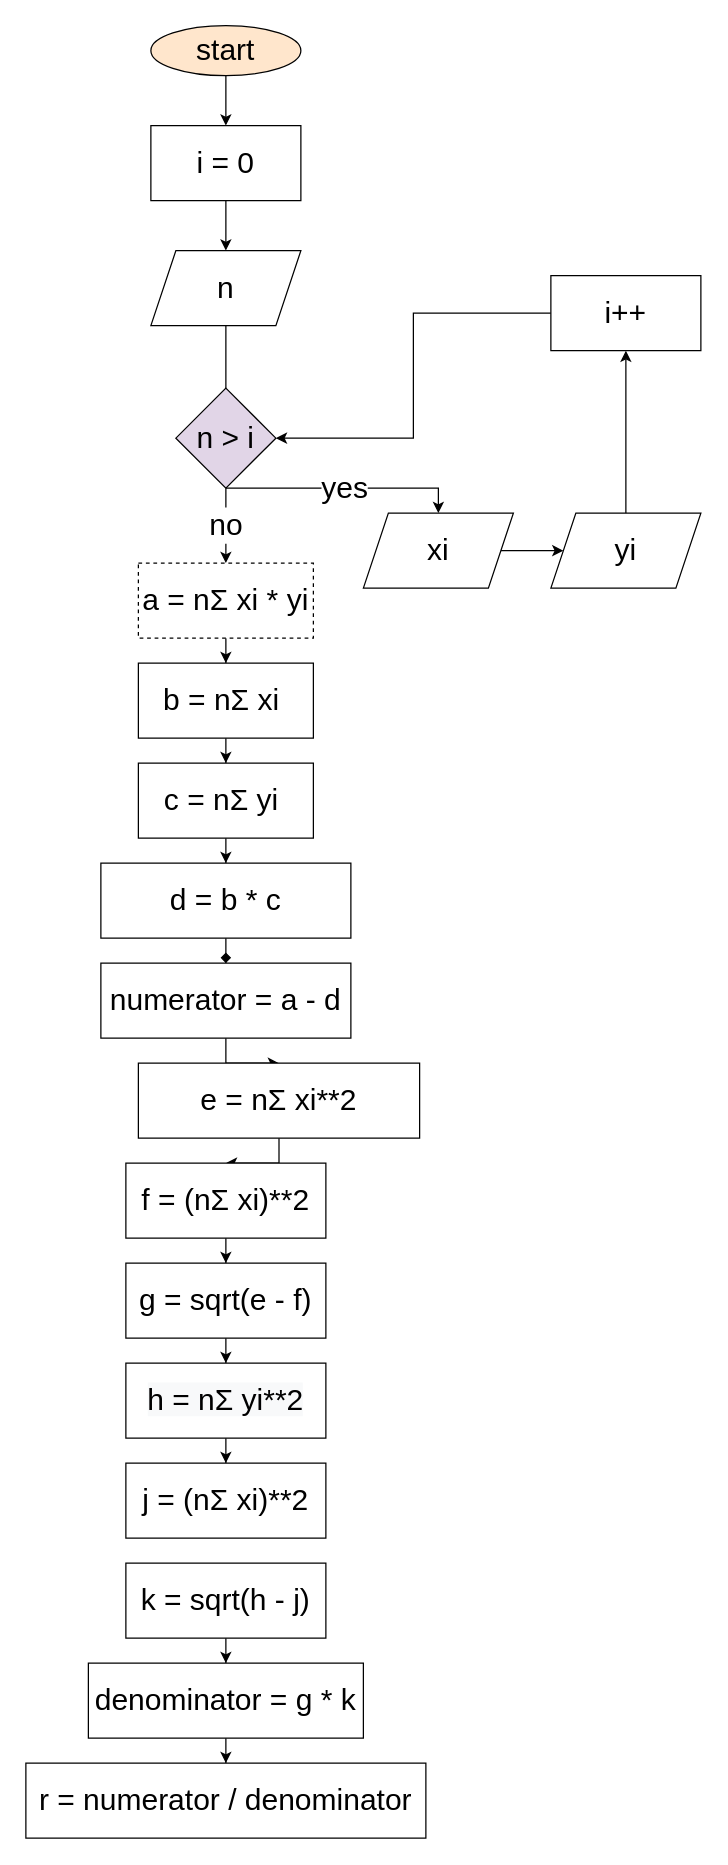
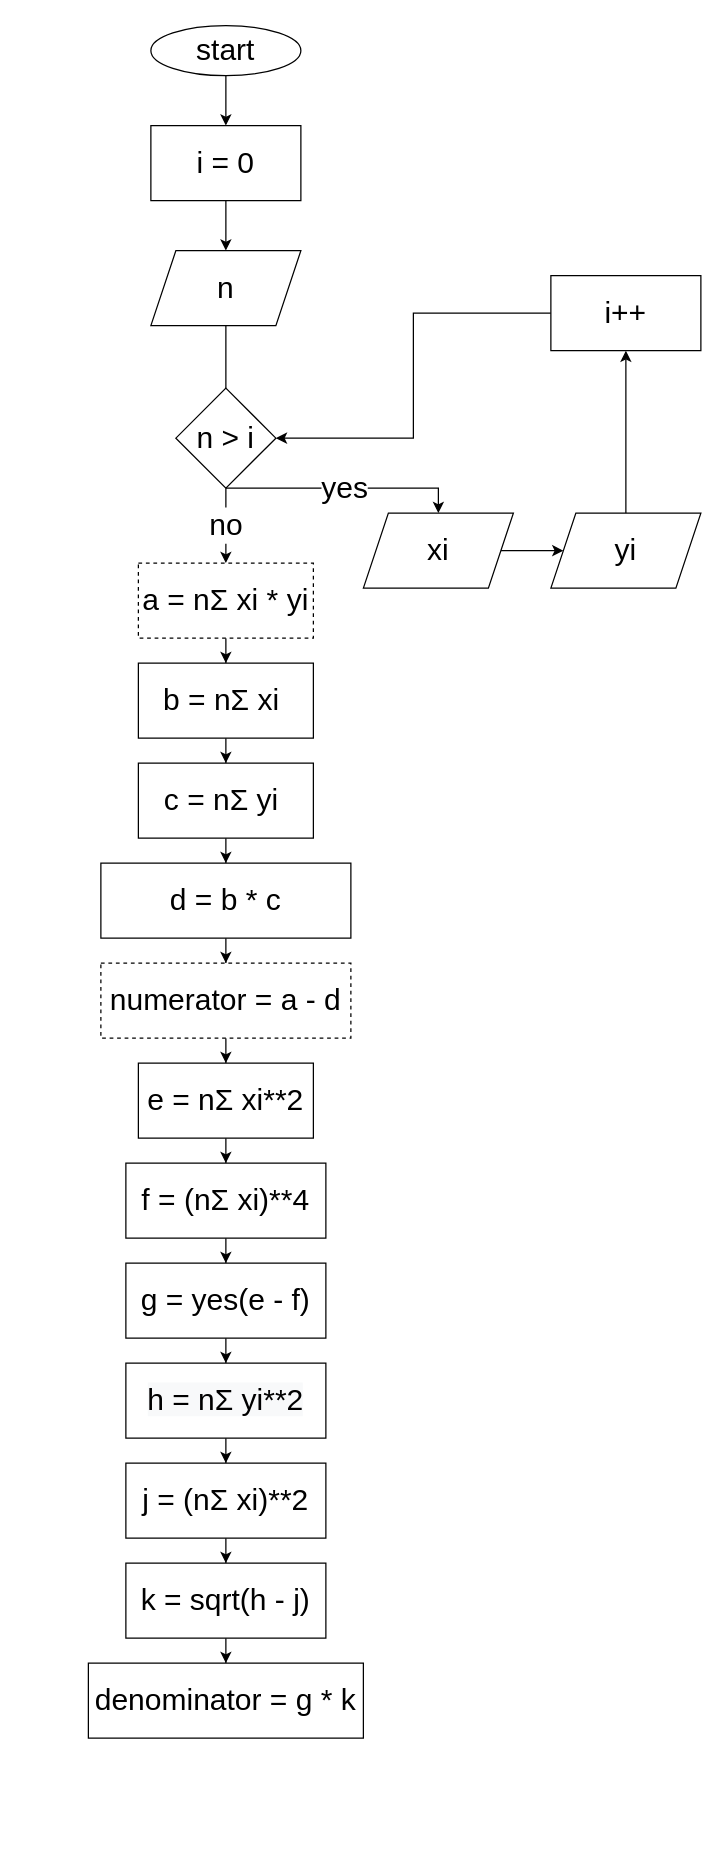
(226, 51) -> (226, 51)
(226, 438) -> (226, 438)
(226, 952) -> (226, 953)
(226, 1001) -> (226, 1001)
(279, 1101) -> (226, 1101)
(226, 1201) -> (226, 1201)
(226, 1301) -> (226, 1301)
none -> (226, 1555)
(226, 1755) -> none
(226, 1801) -> none
